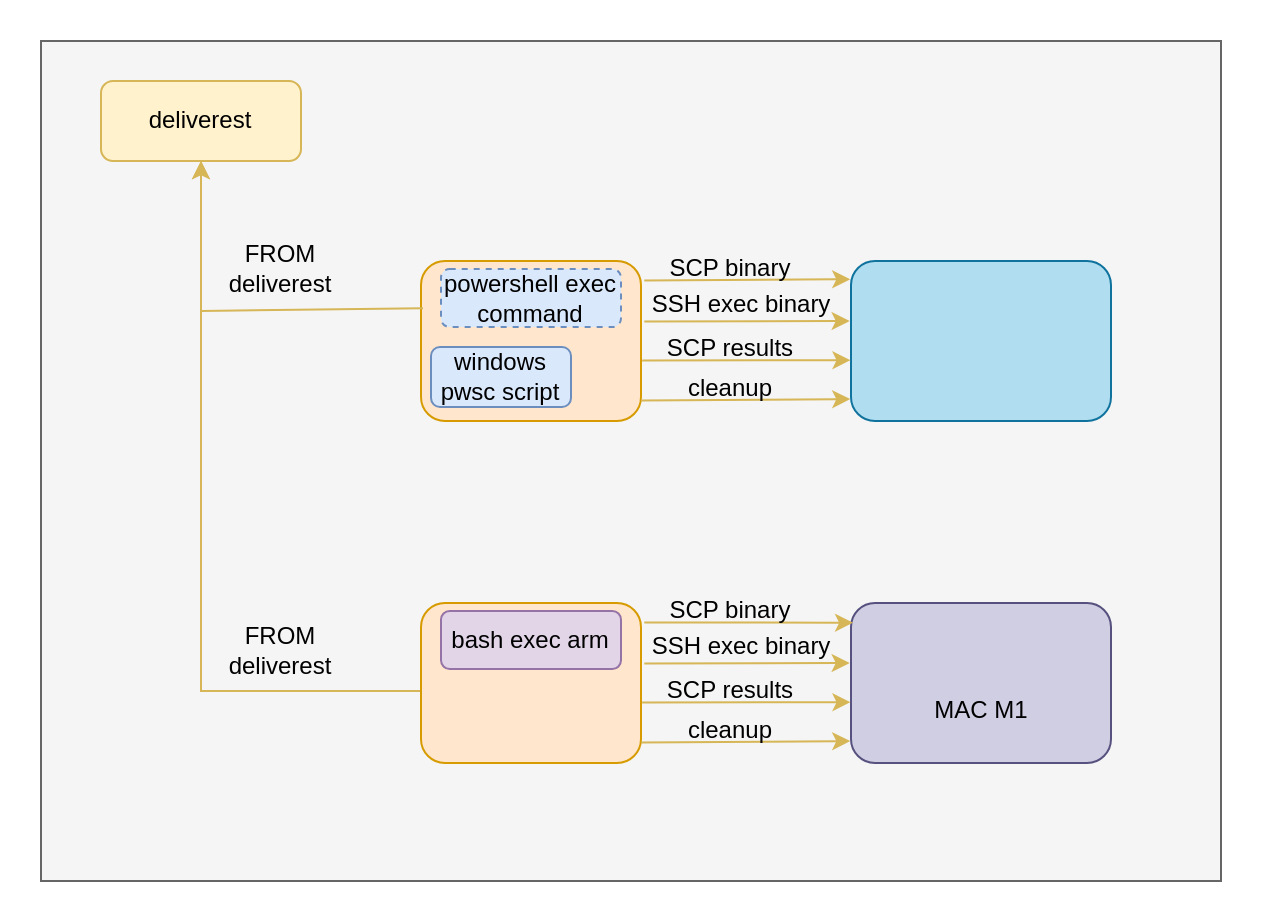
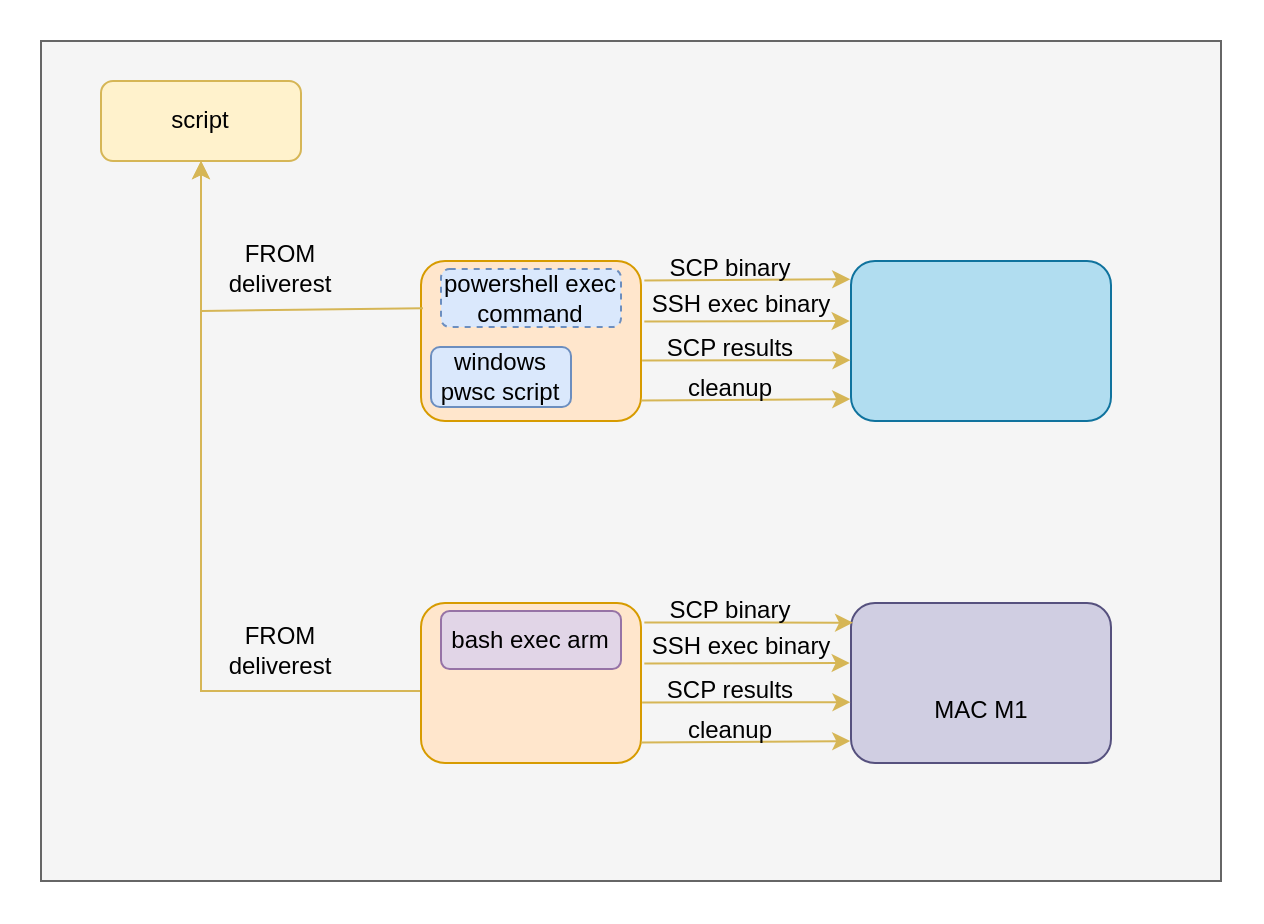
(201, 121) -> (201, 121)
